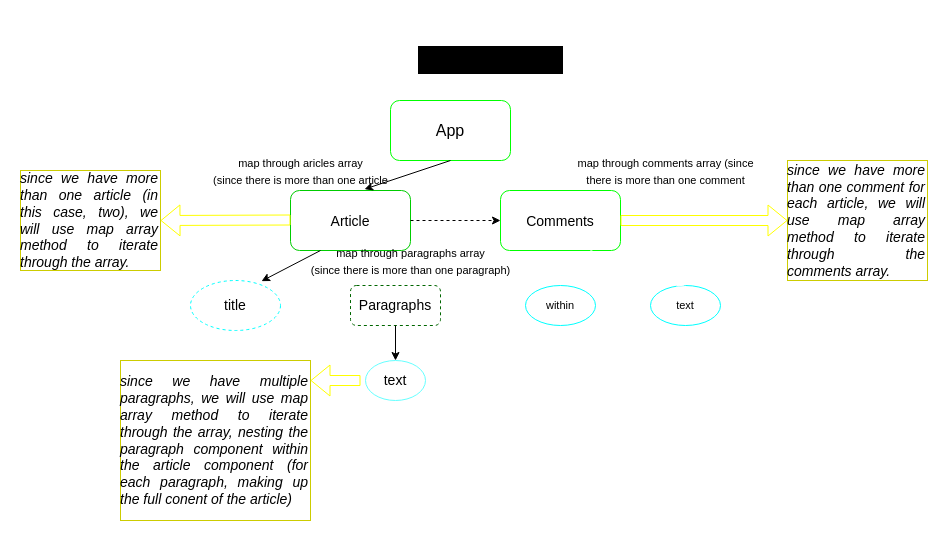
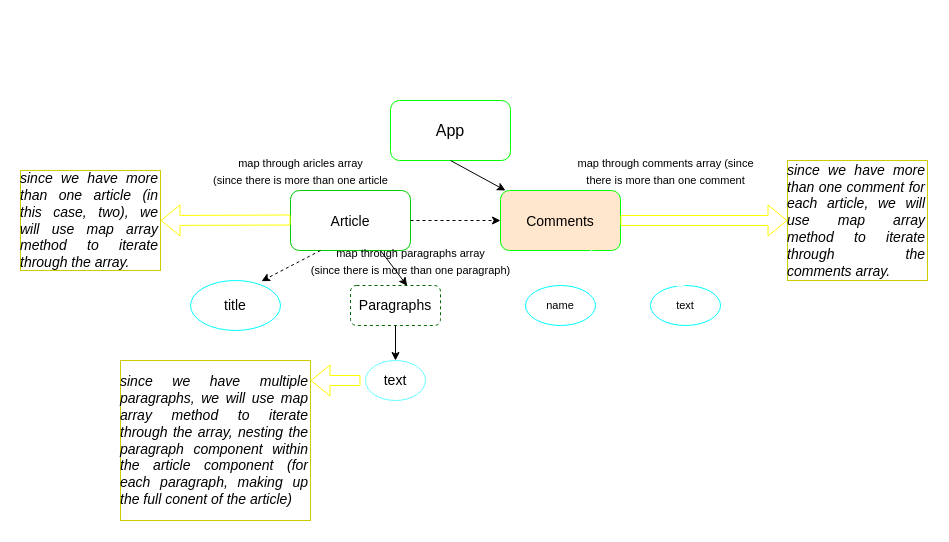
(491, 61) -> none
(411, 174) -> (475, 174)
(561, 221) -> (561, 221)
(293, 265) -> (293, 265)
none -> (392, 265)
(236, 306) -> (236, 306)
(561, 306) -> (561, 306)
